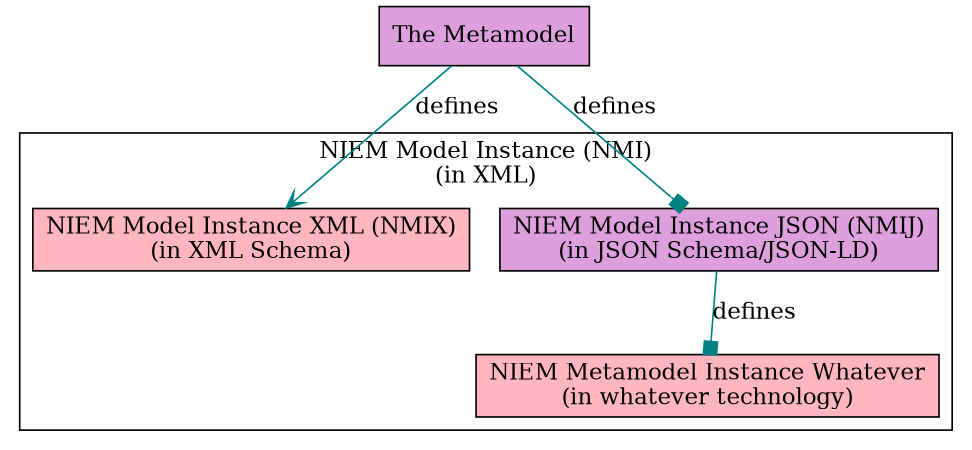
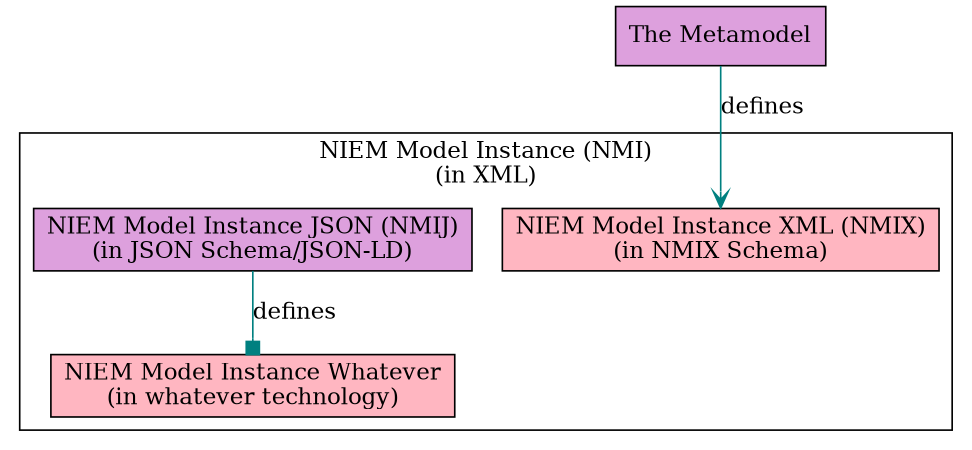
(583, 122) -> none
(251, 240) -> (721, 240)
(708, 386) -> (253, 386)
